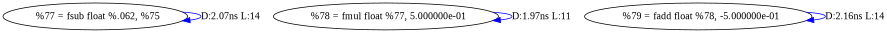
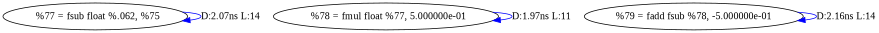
(698, 16) -> (694, 16)
